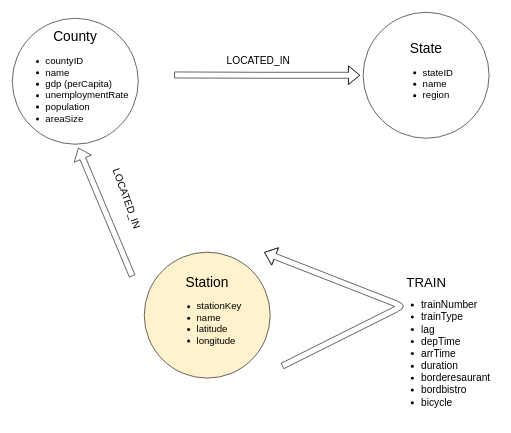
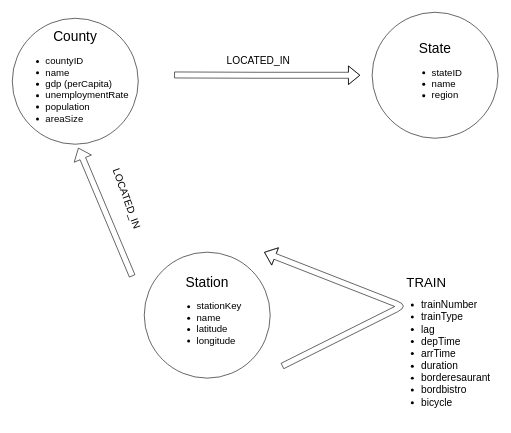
(426, 75) -> (435, 75)
(207, 315) -> (207, 315)
